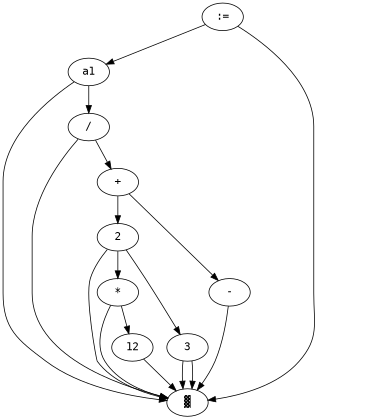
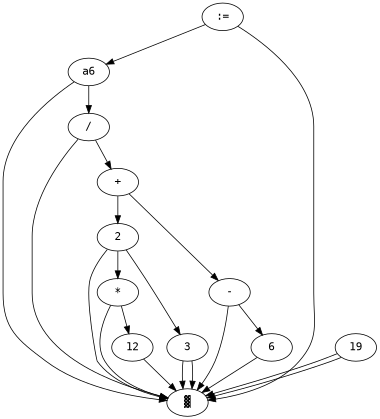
(89, 72) -> (89, 72)
none -> (272, 347)
none -> (356, 347)
